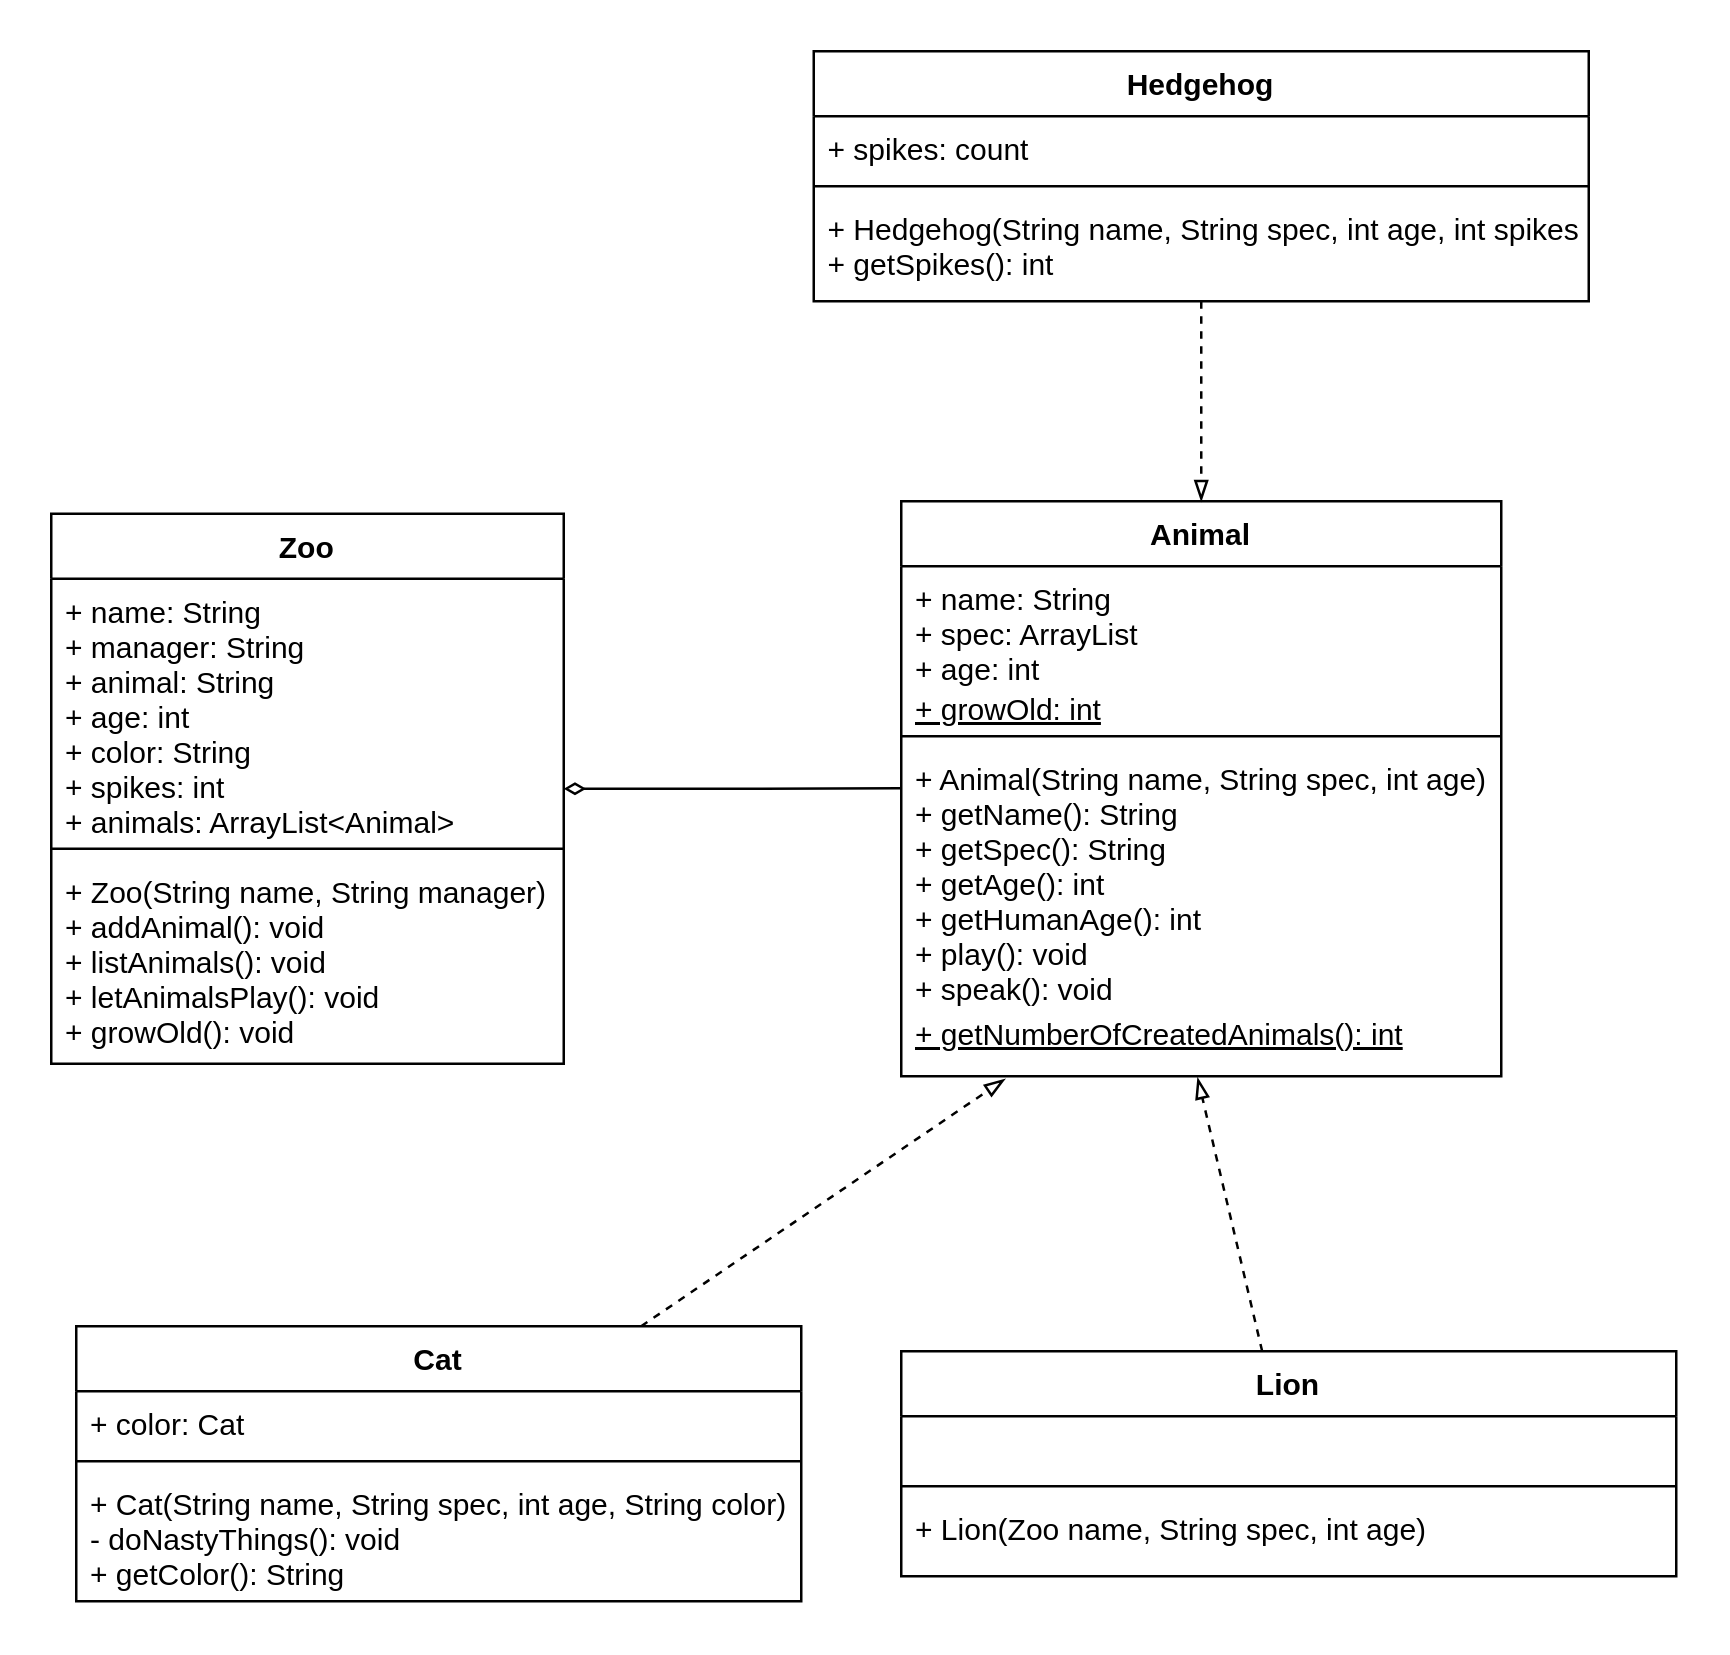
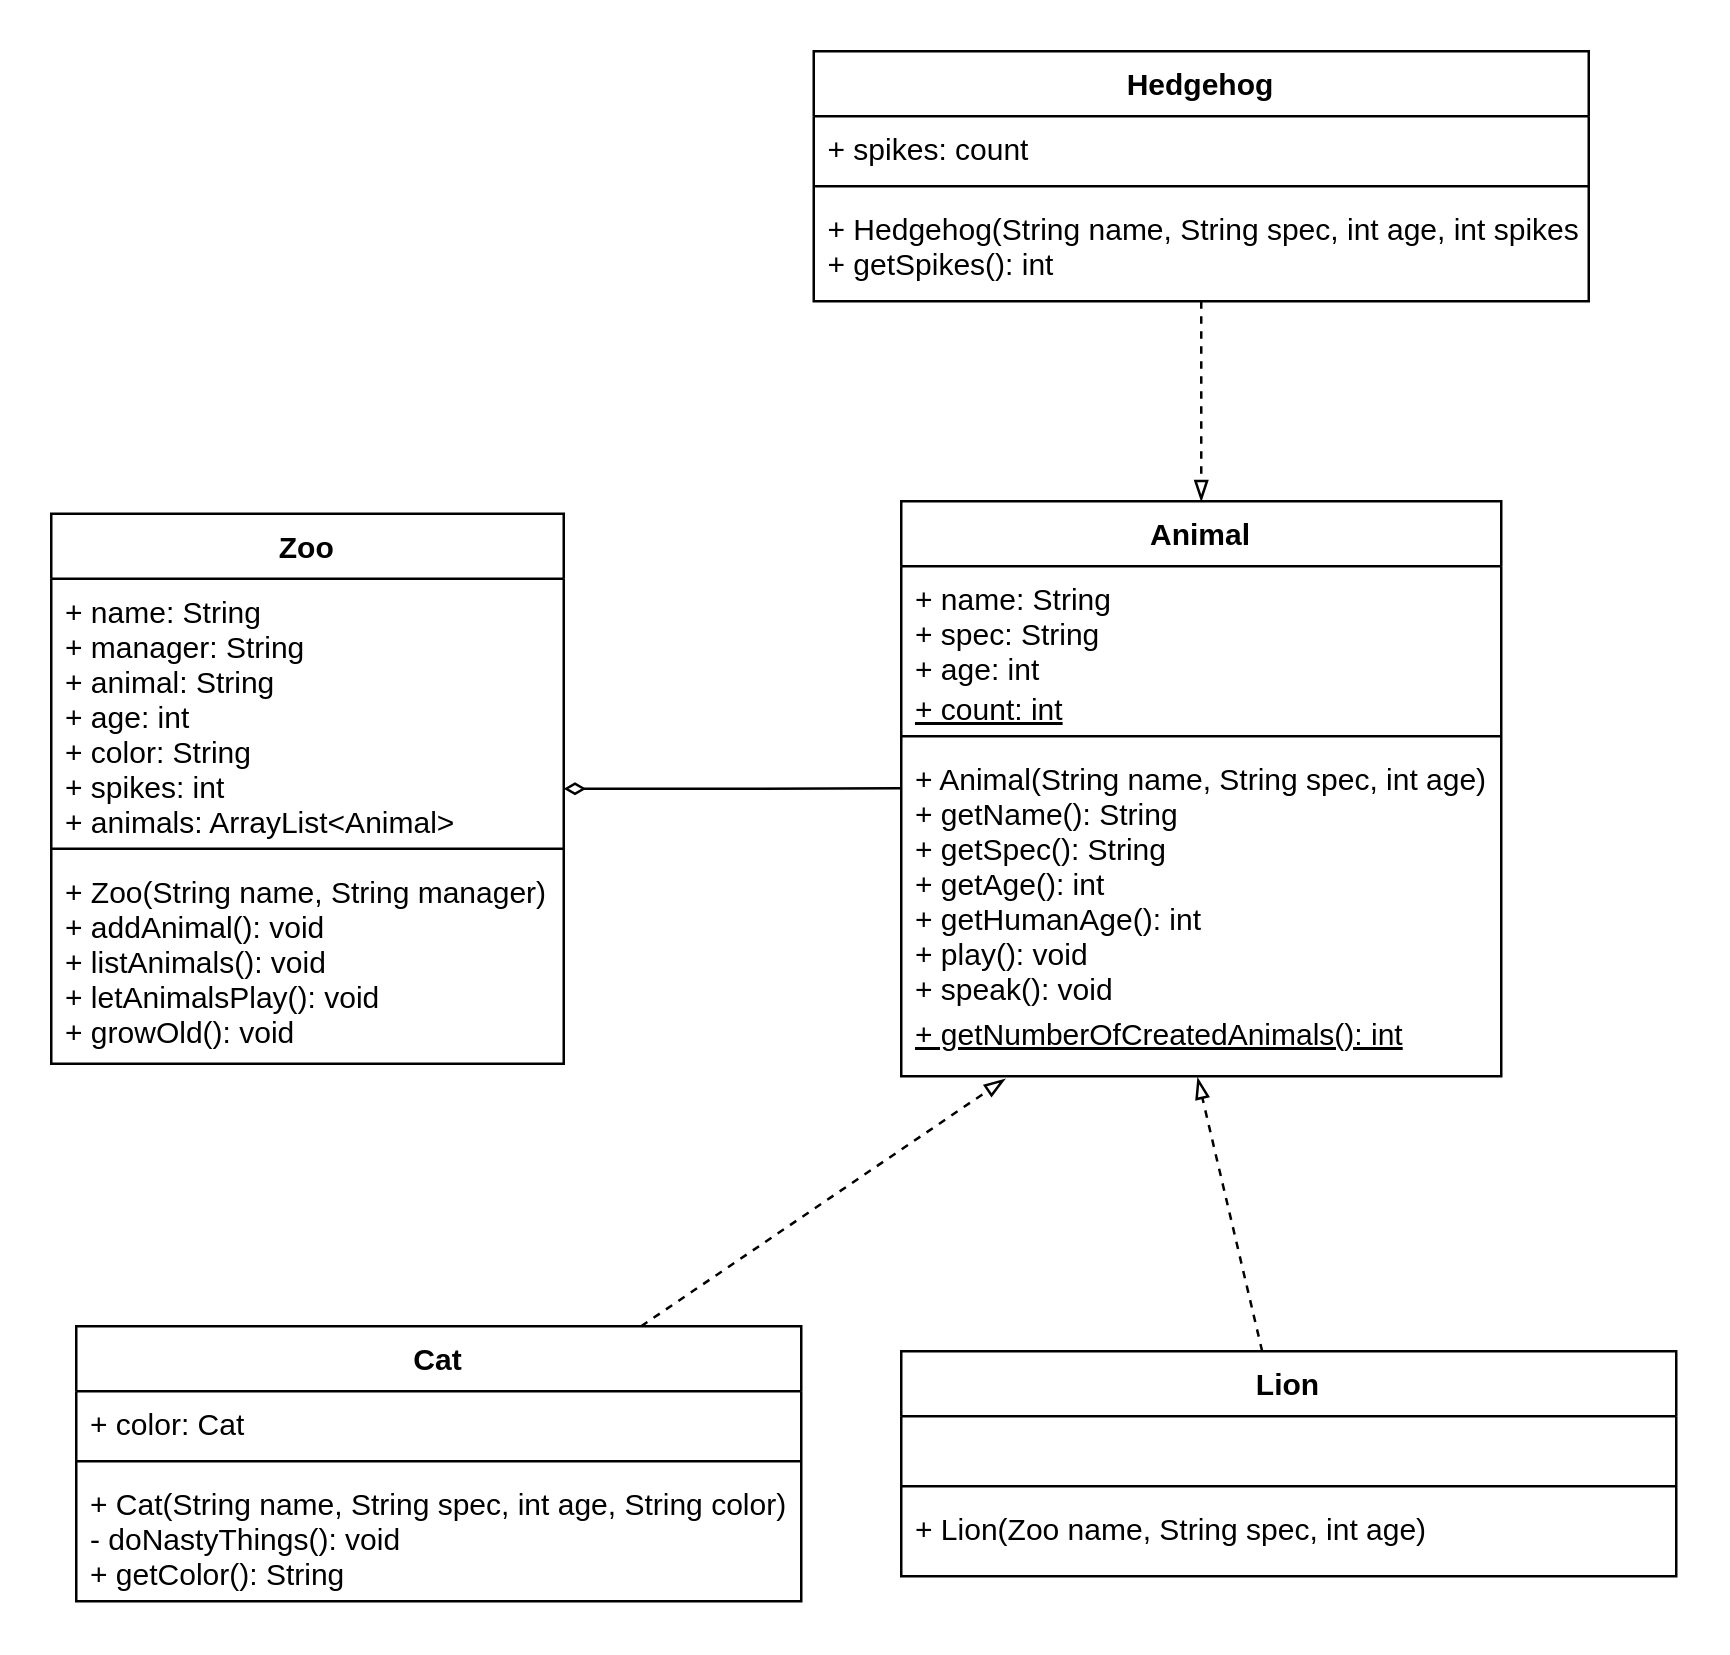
(1017, 600) -> (1017, 600)
(1013, 710) -> (1000, 710)
